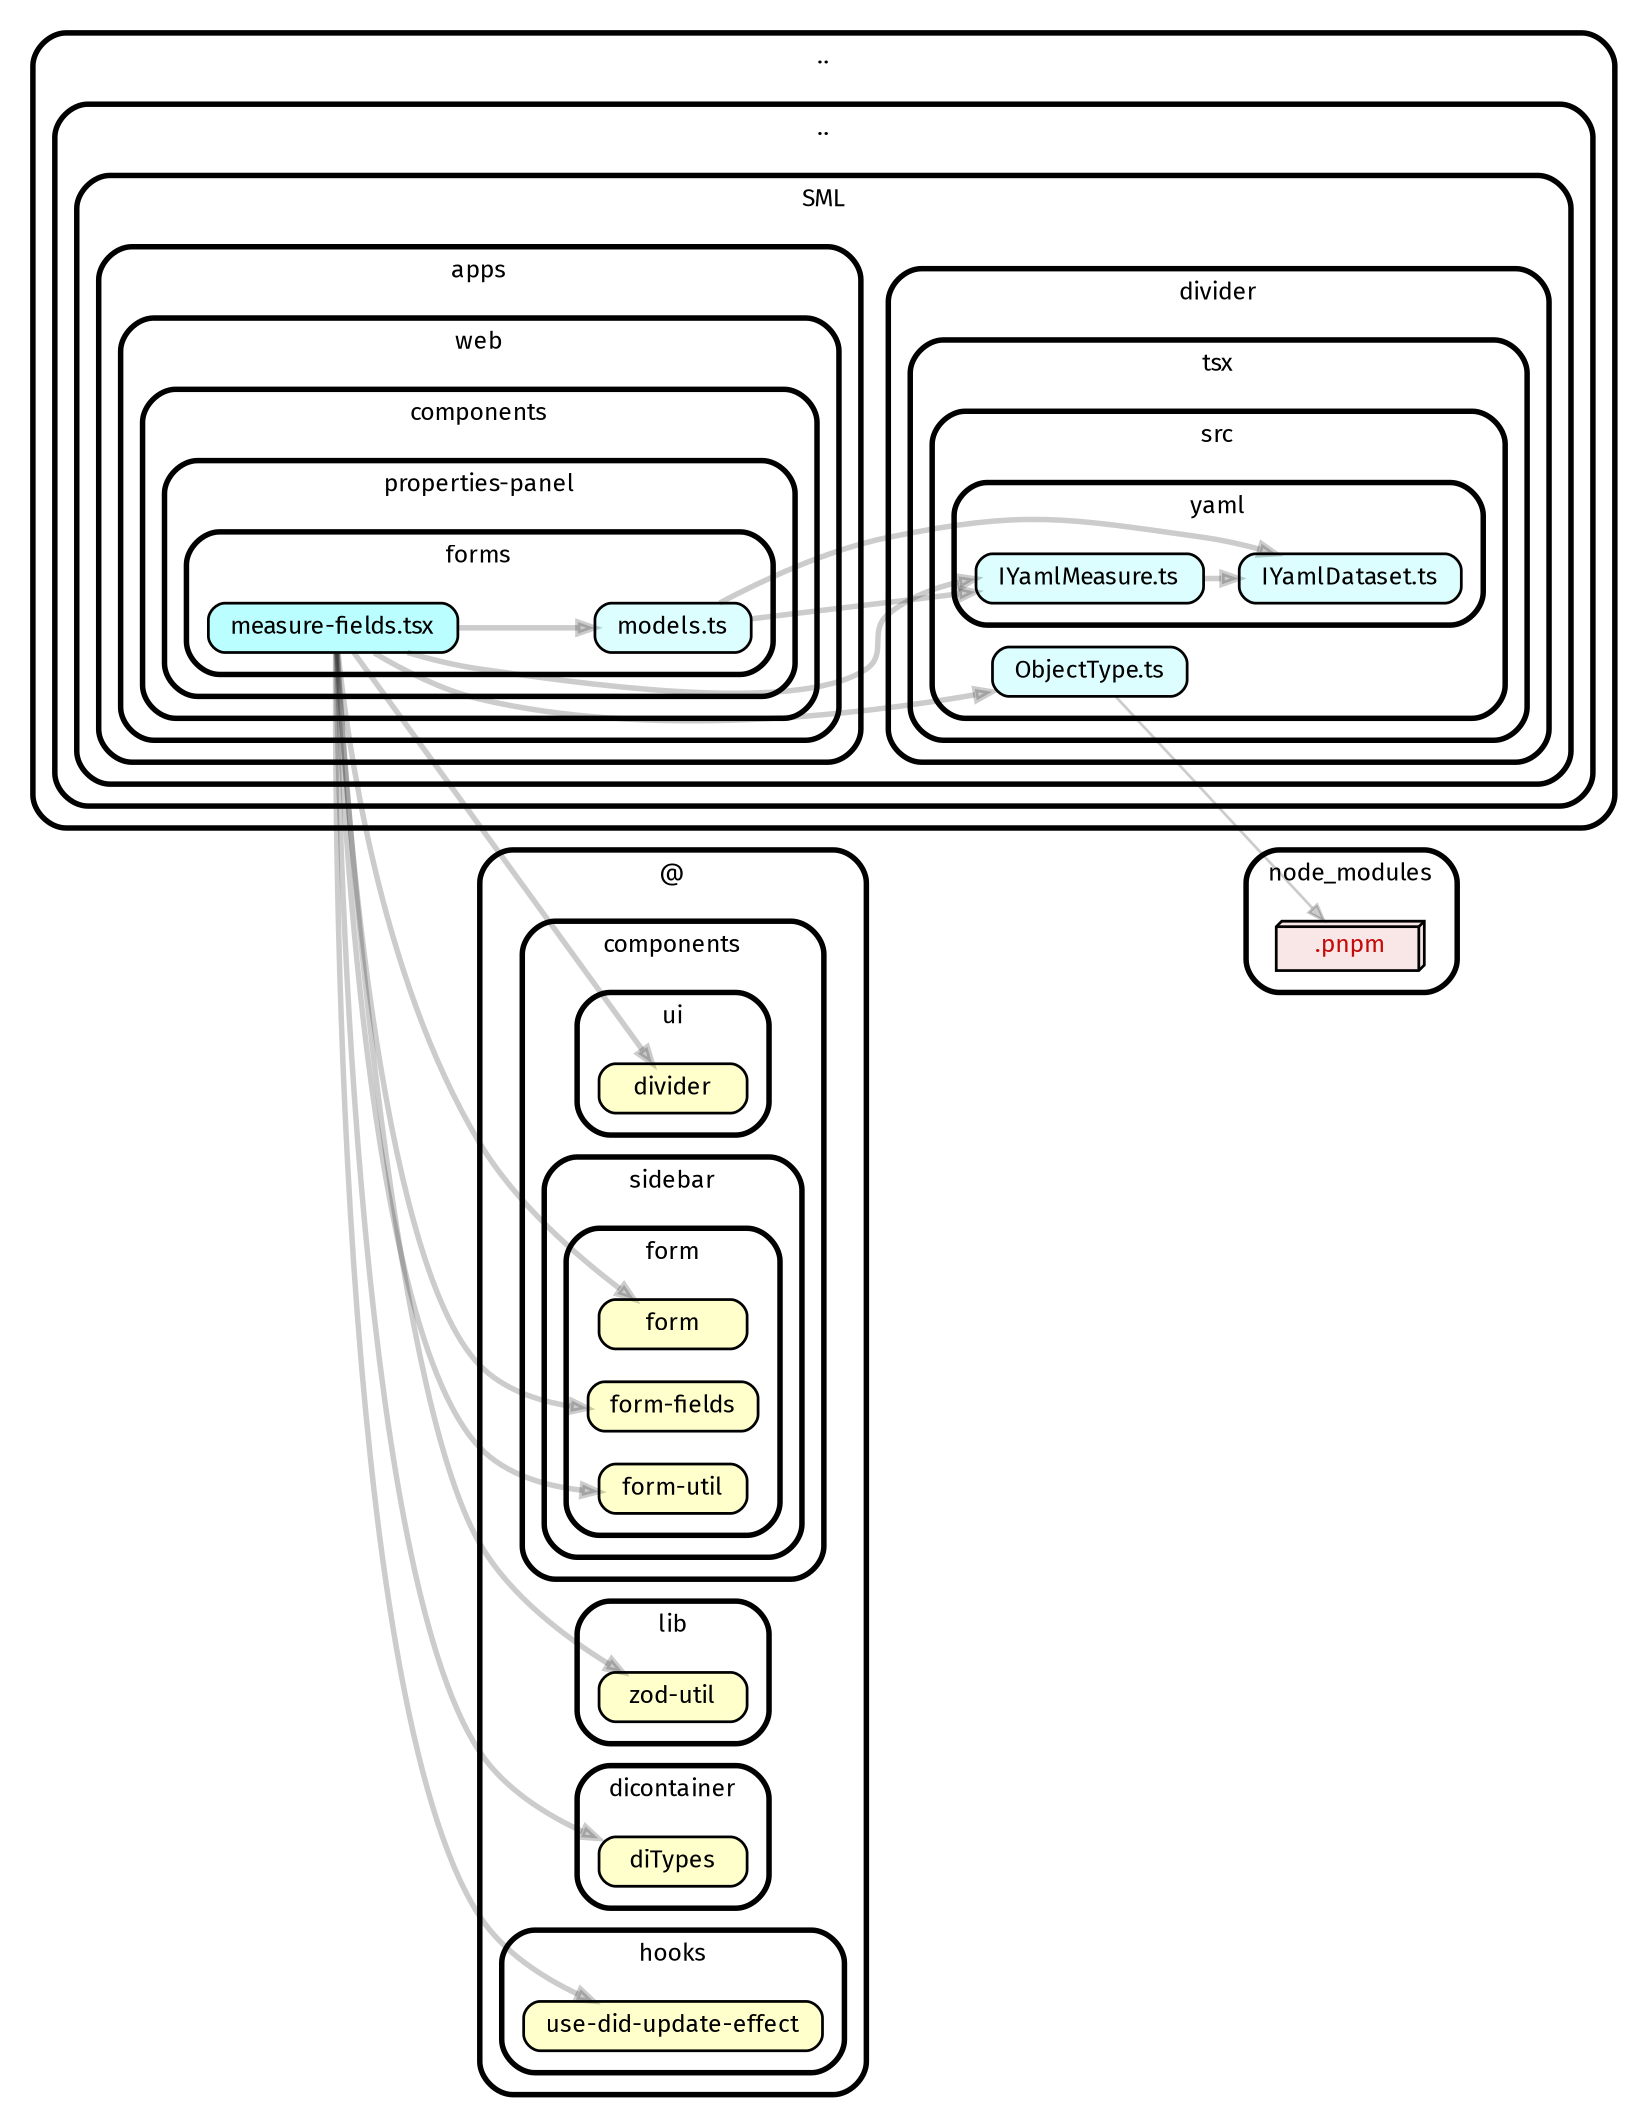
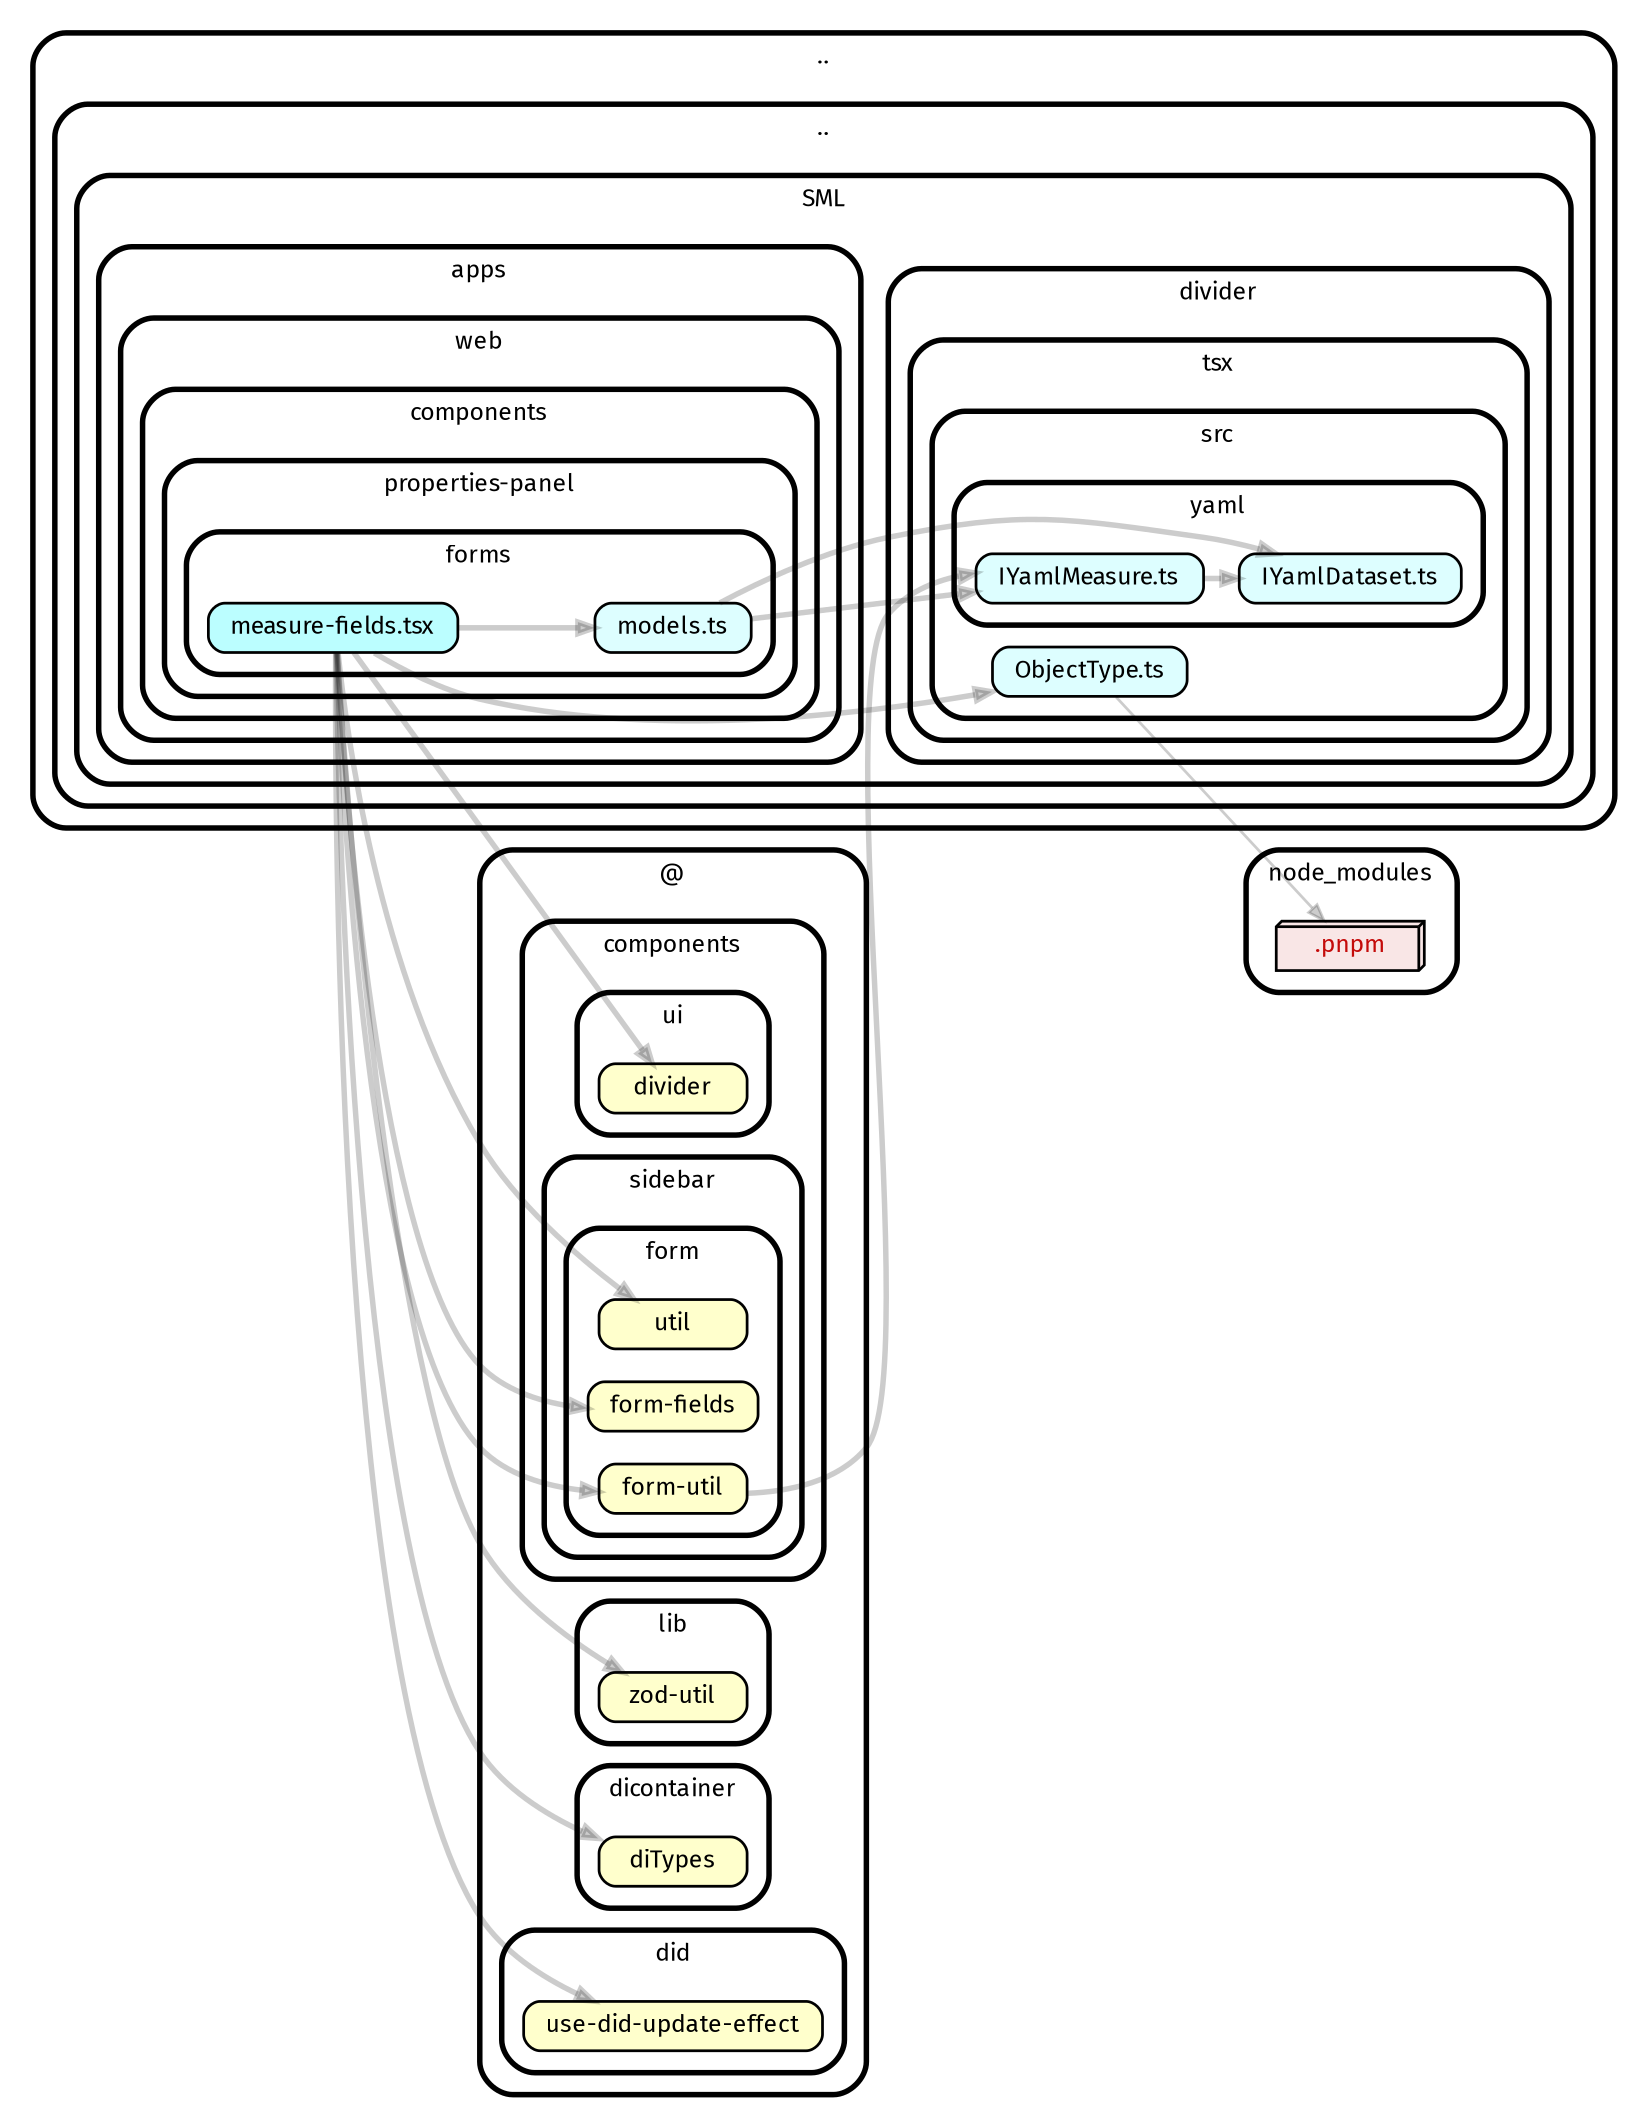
(707, 692) -> (883, 1160)
(673, 1324) -> (673, 1324)
(673, 1955) -> (673, 1955)
